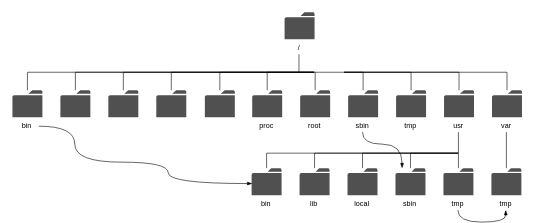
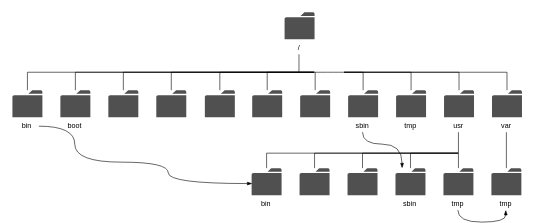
none -> (75, 126)
(267, 126) -> none
(315, 126) -> none
(314, 204) -> none
(362, 204) -> none
